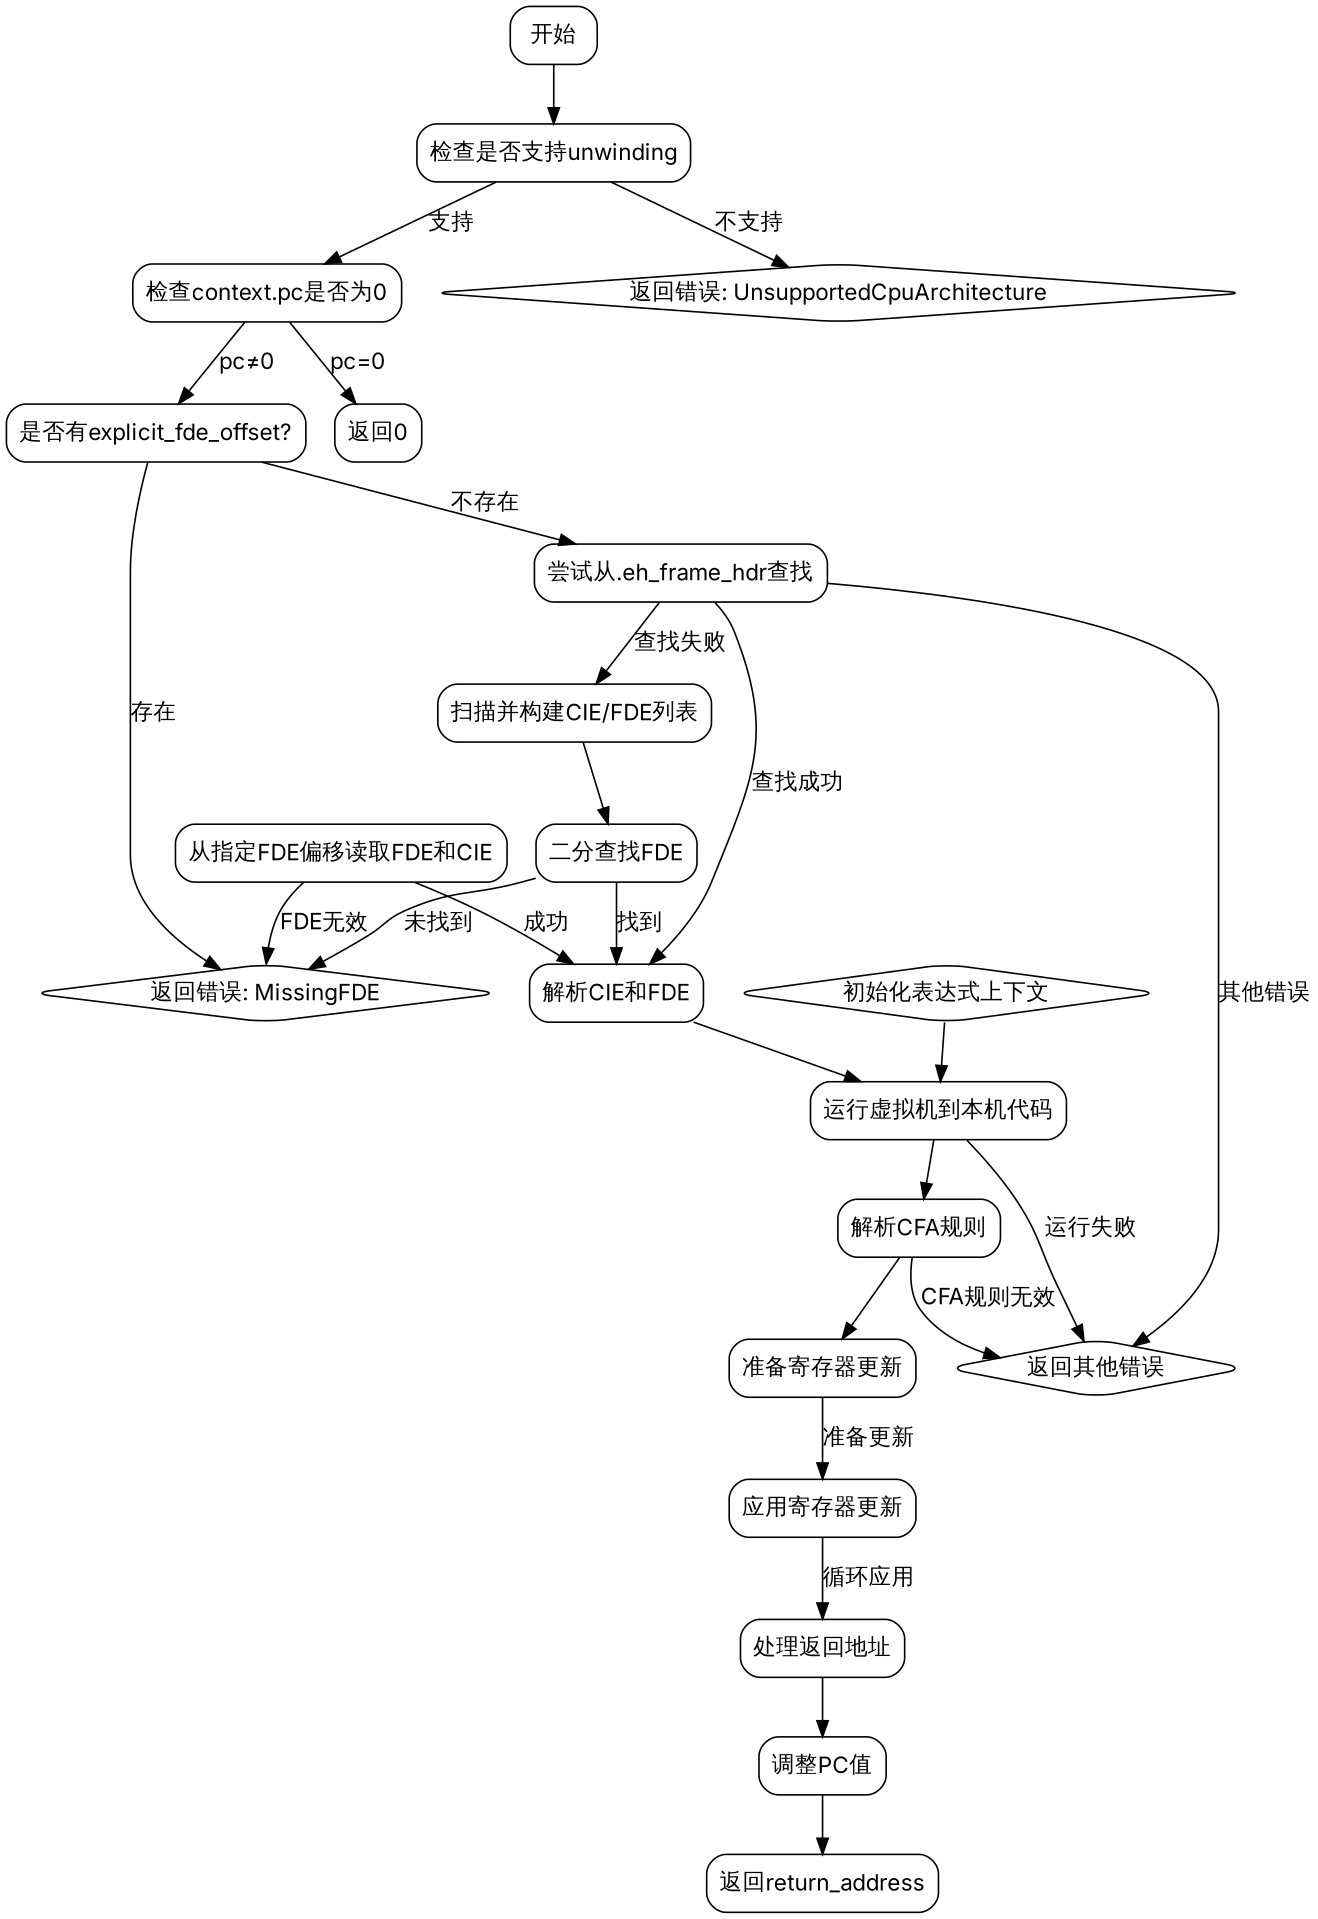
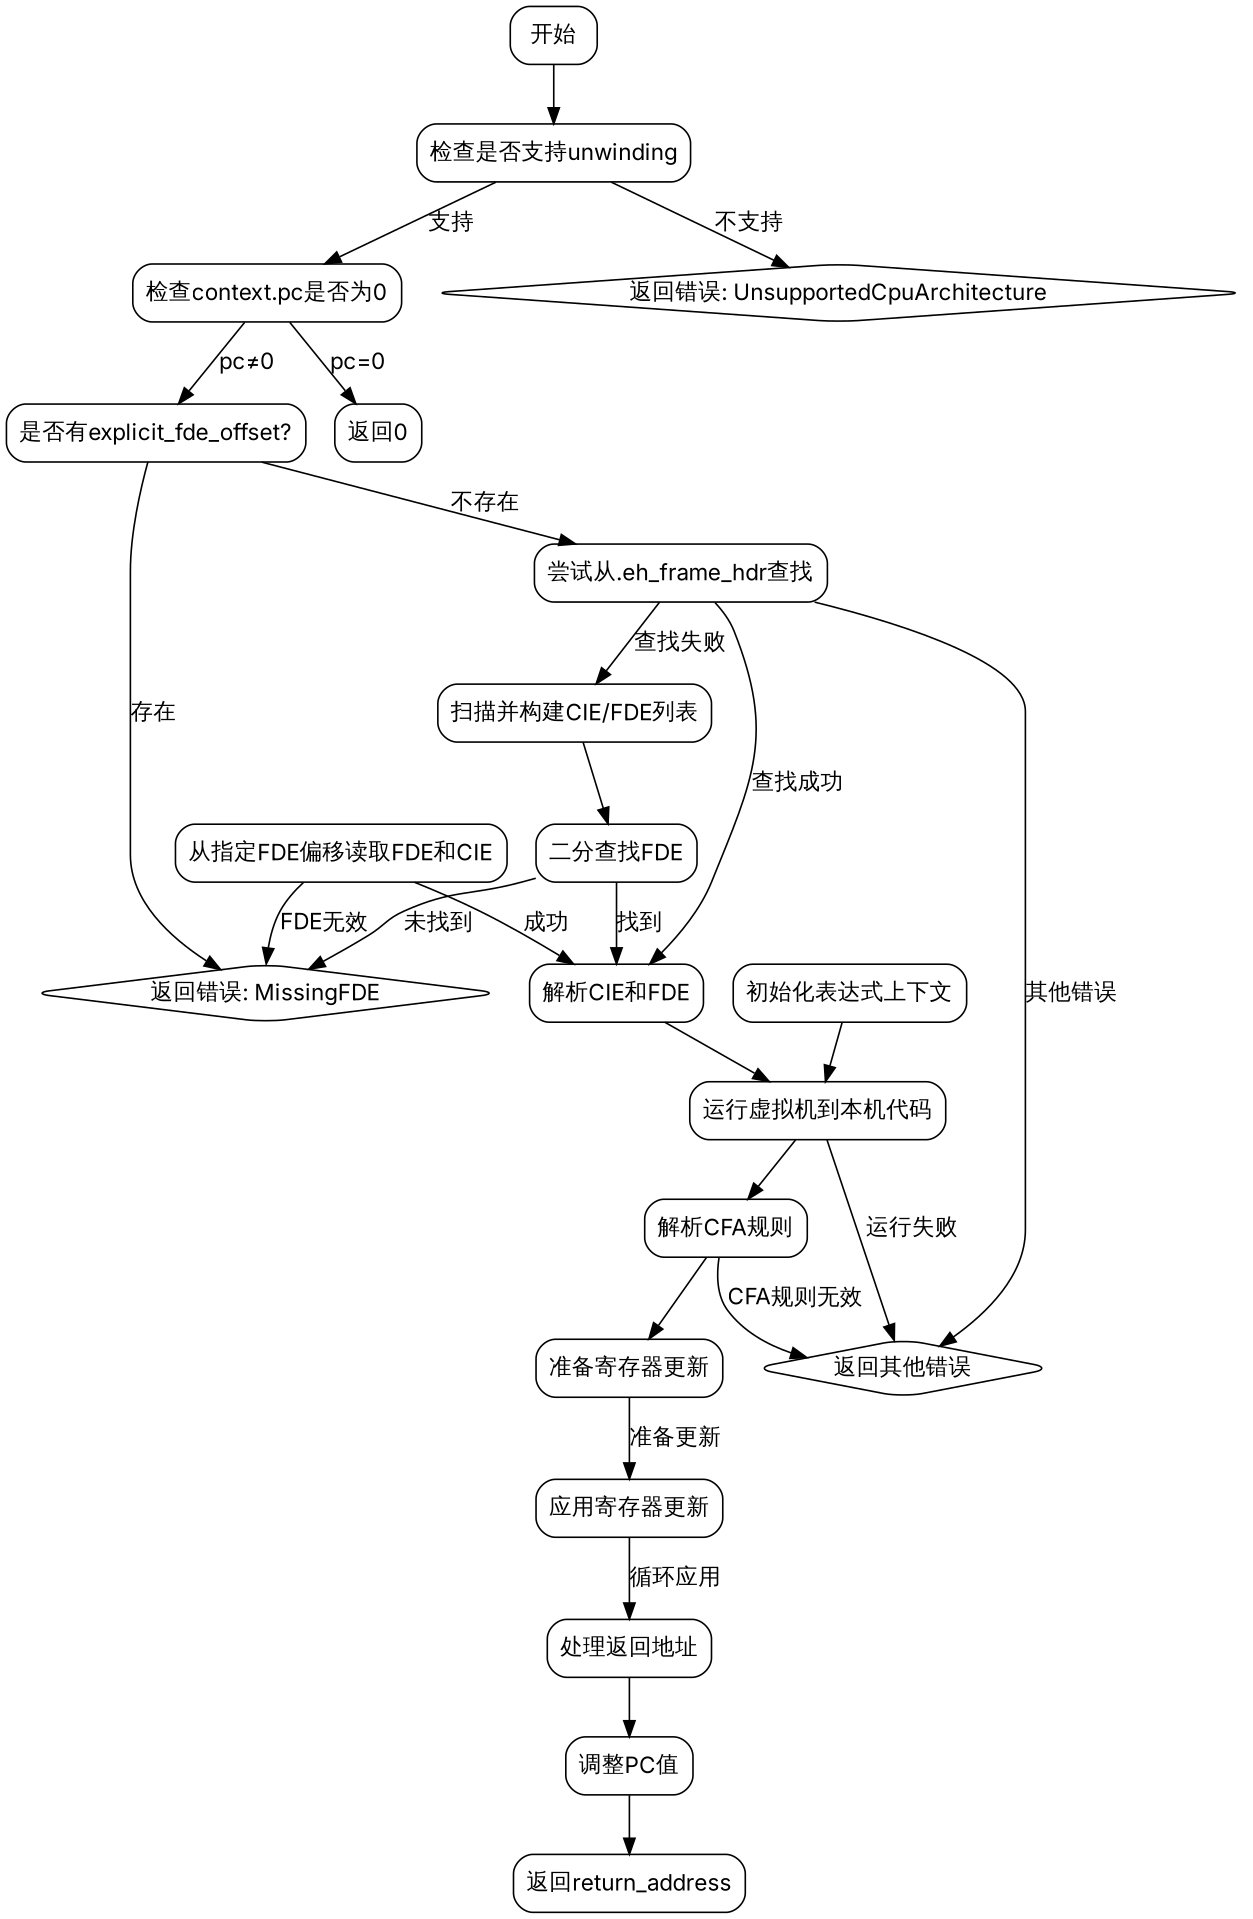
(947, 993) -> (850, 993)
